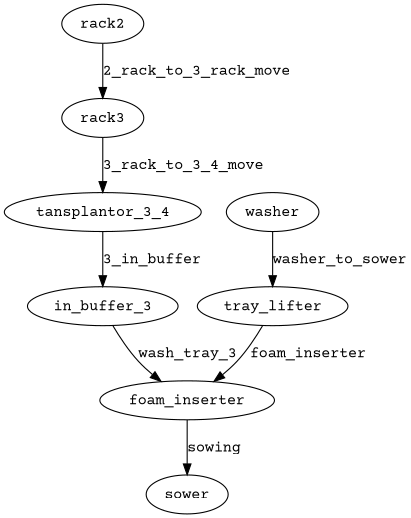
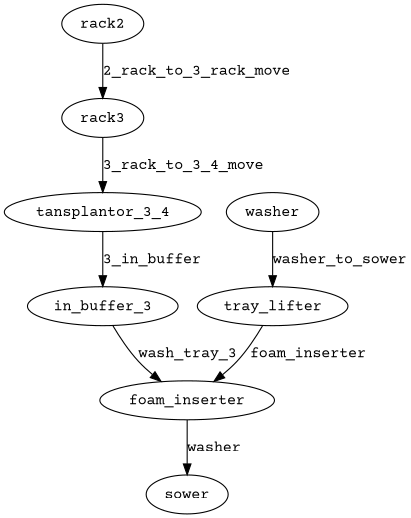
(214, 447) -> (214, 447)
